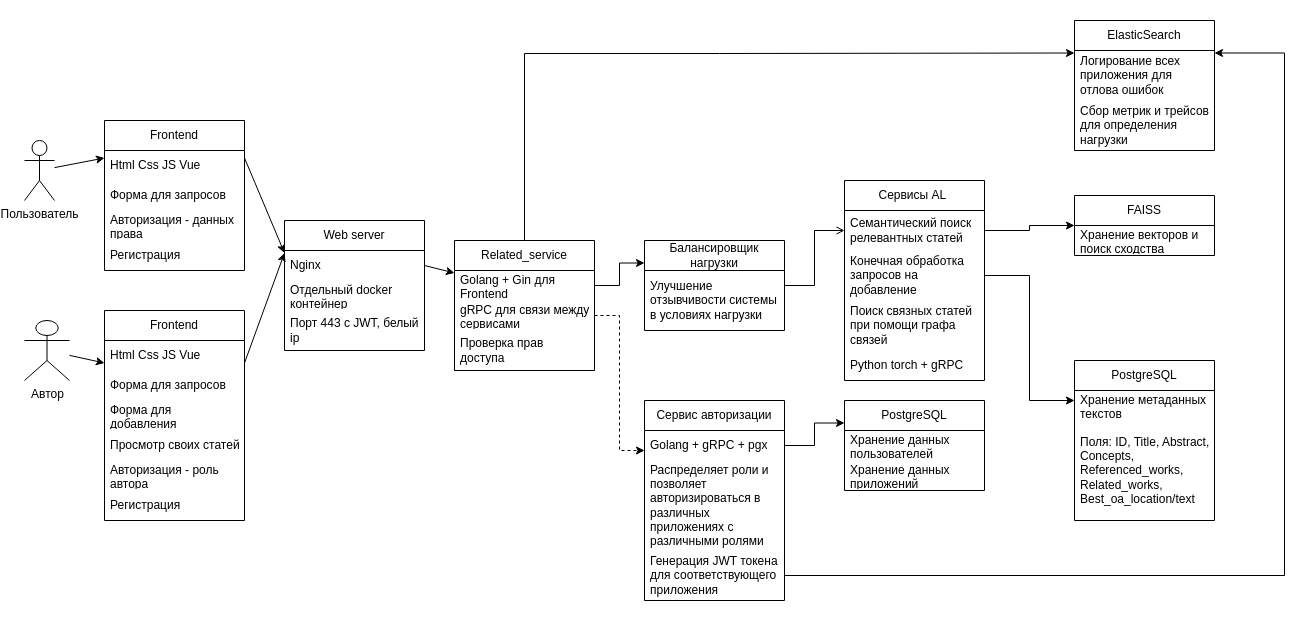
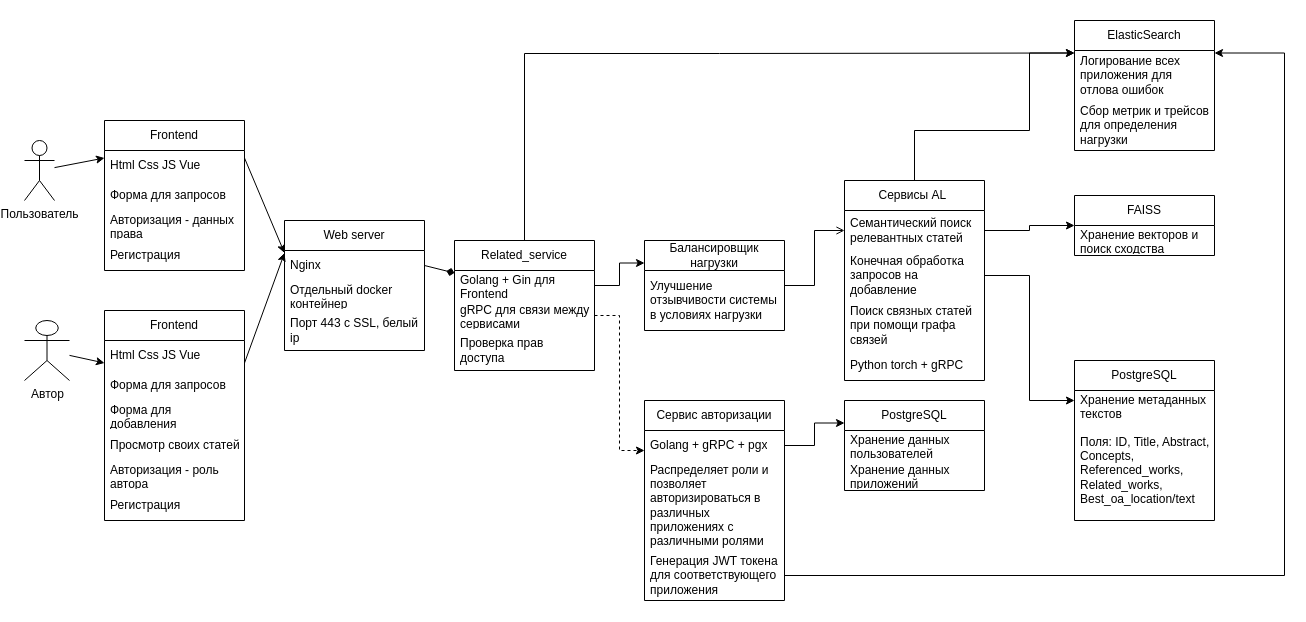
none -> (985, 131)
(446, 271) -> (446, 271)
(356, 331) -> (356, 331)
